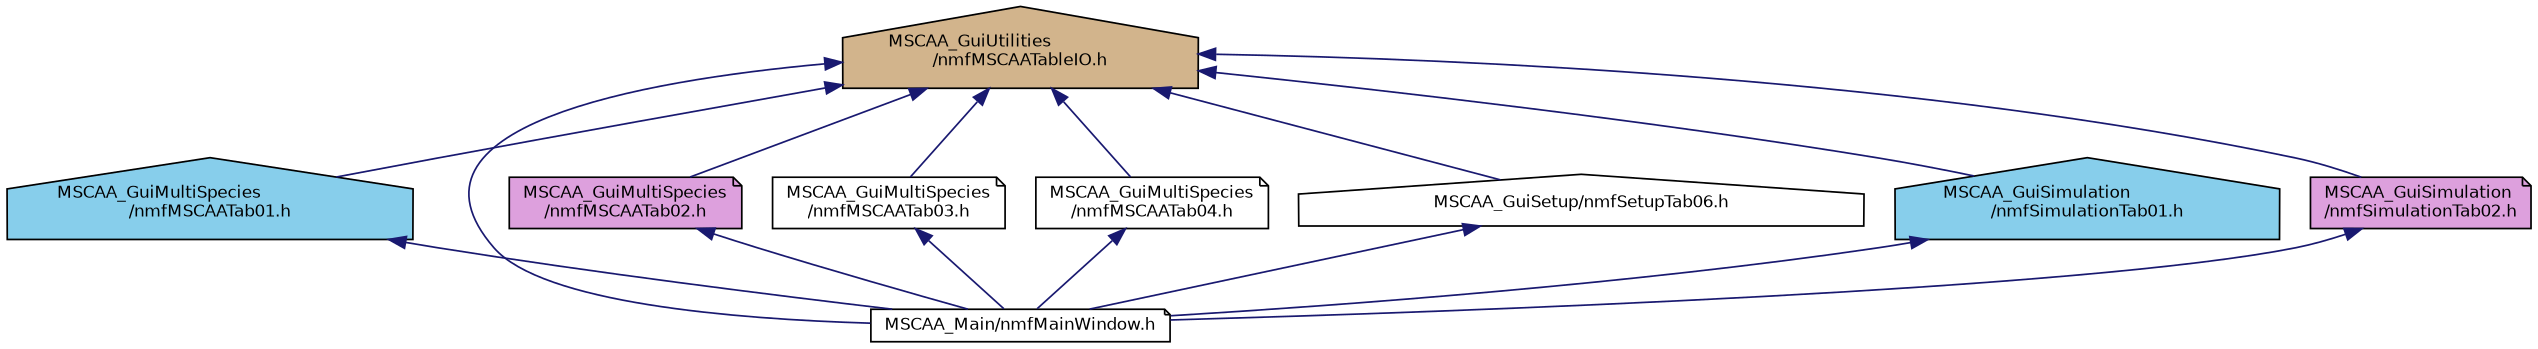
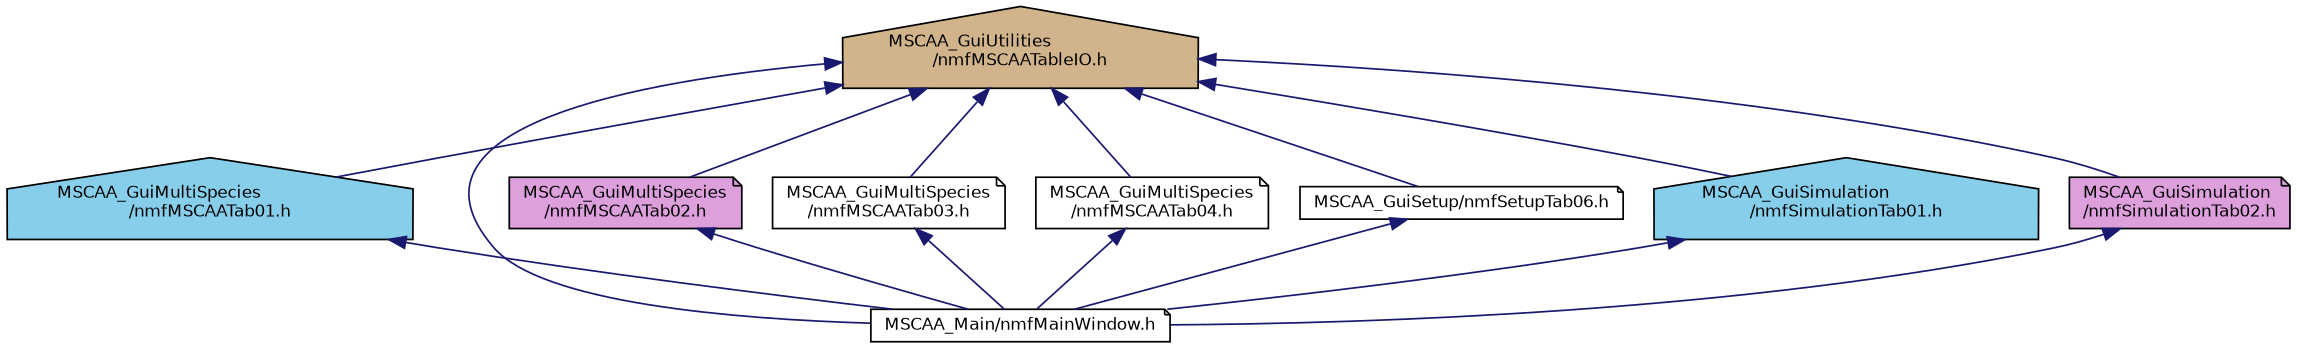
(1581, 203) -> (1462, 203)
